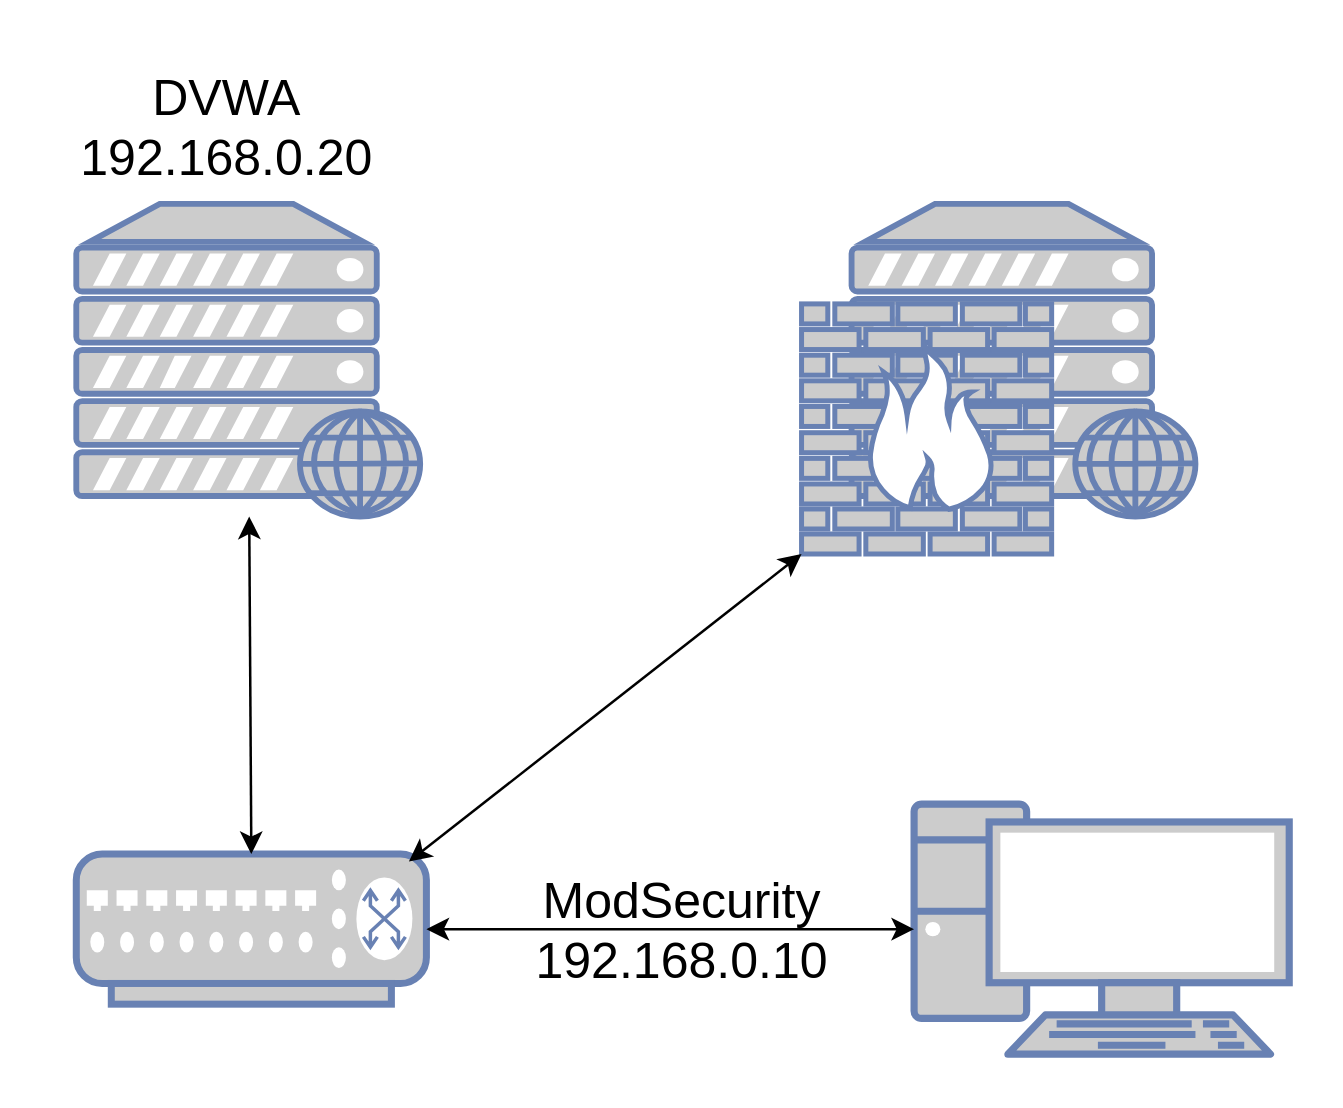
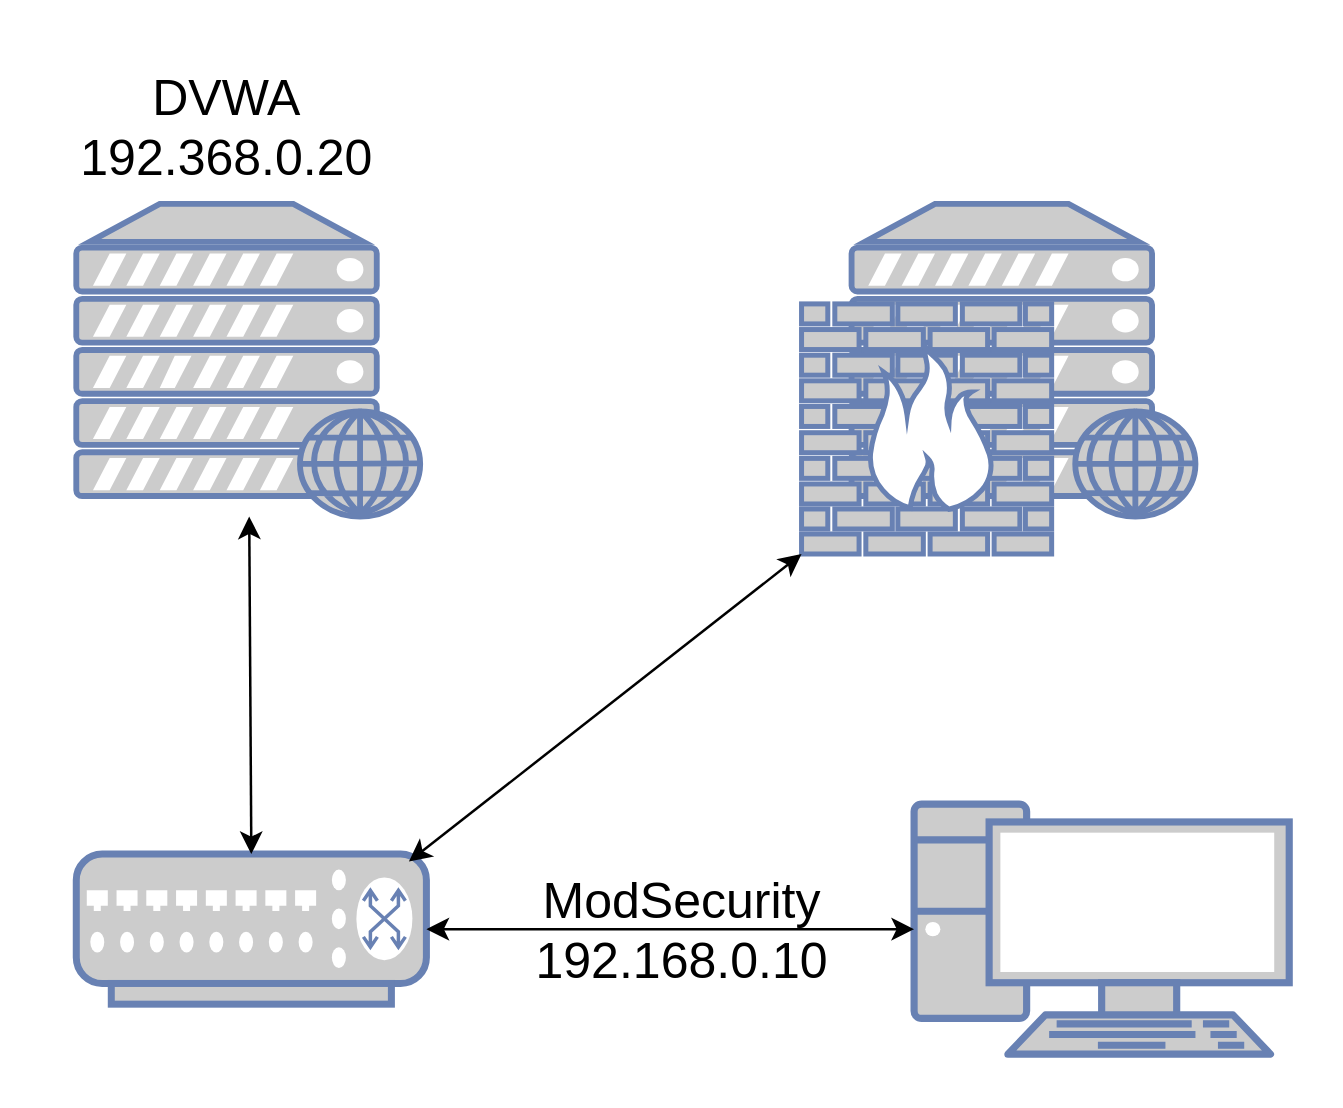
(228, 126) -> (228, 126)
